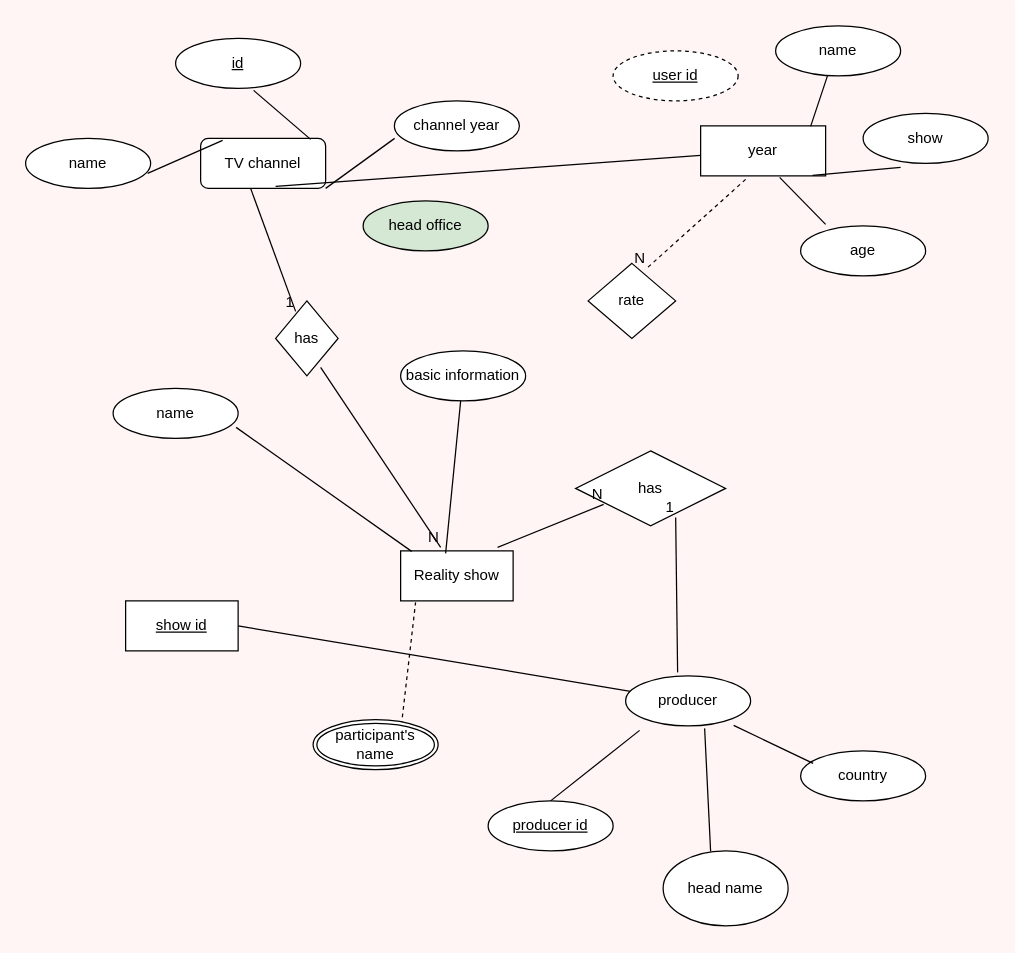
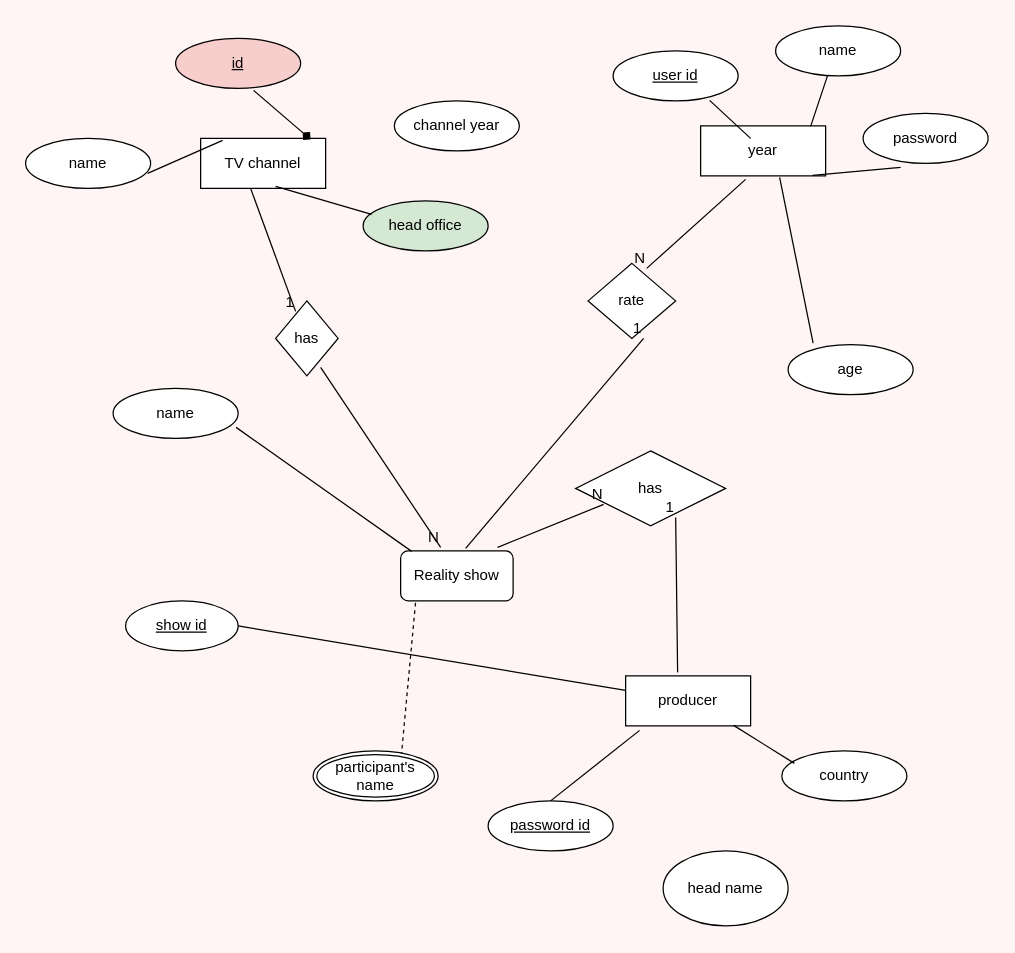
(238, 63) -> (238, 63)
(676, 76) -> (676, 76)
none -> (730, 119)
(305, 135) -> (303, 132)
(926, 138) -> (926, 138)
(263, 163) -> (263, 163)
(360, 163) -> none
(519, 168) -> (323, 200)
(696, 224) -> (696, 224)
(863, 251) -> (851, 369)
(463, 376) -> none
none -> (554, 444)
(453, 477) -> none
(457, 576) -> (457, 576)
(182, 626) -> (182, 626)
(688, 701) -> (688, 701)
(376, 744) -> (376, 776)
(863, 776) -> (844, 776)
(708, 790) -> none
(551, 826) -> (551, 826)
